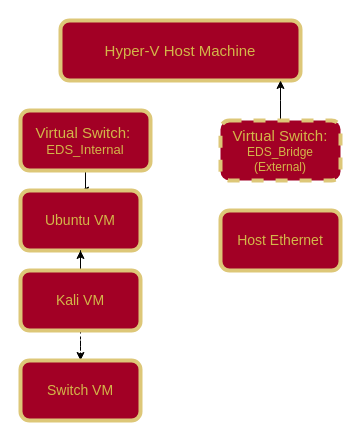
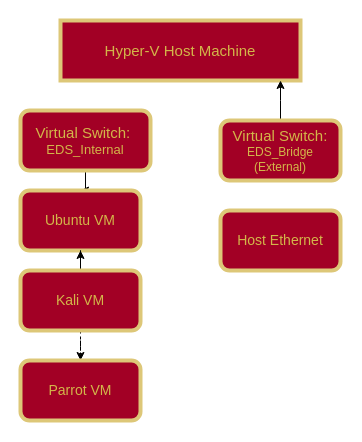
(181, 51) -> (181, 51)
(281, 151) -> (281, 151)
(81, 391) -> (81, 391)
